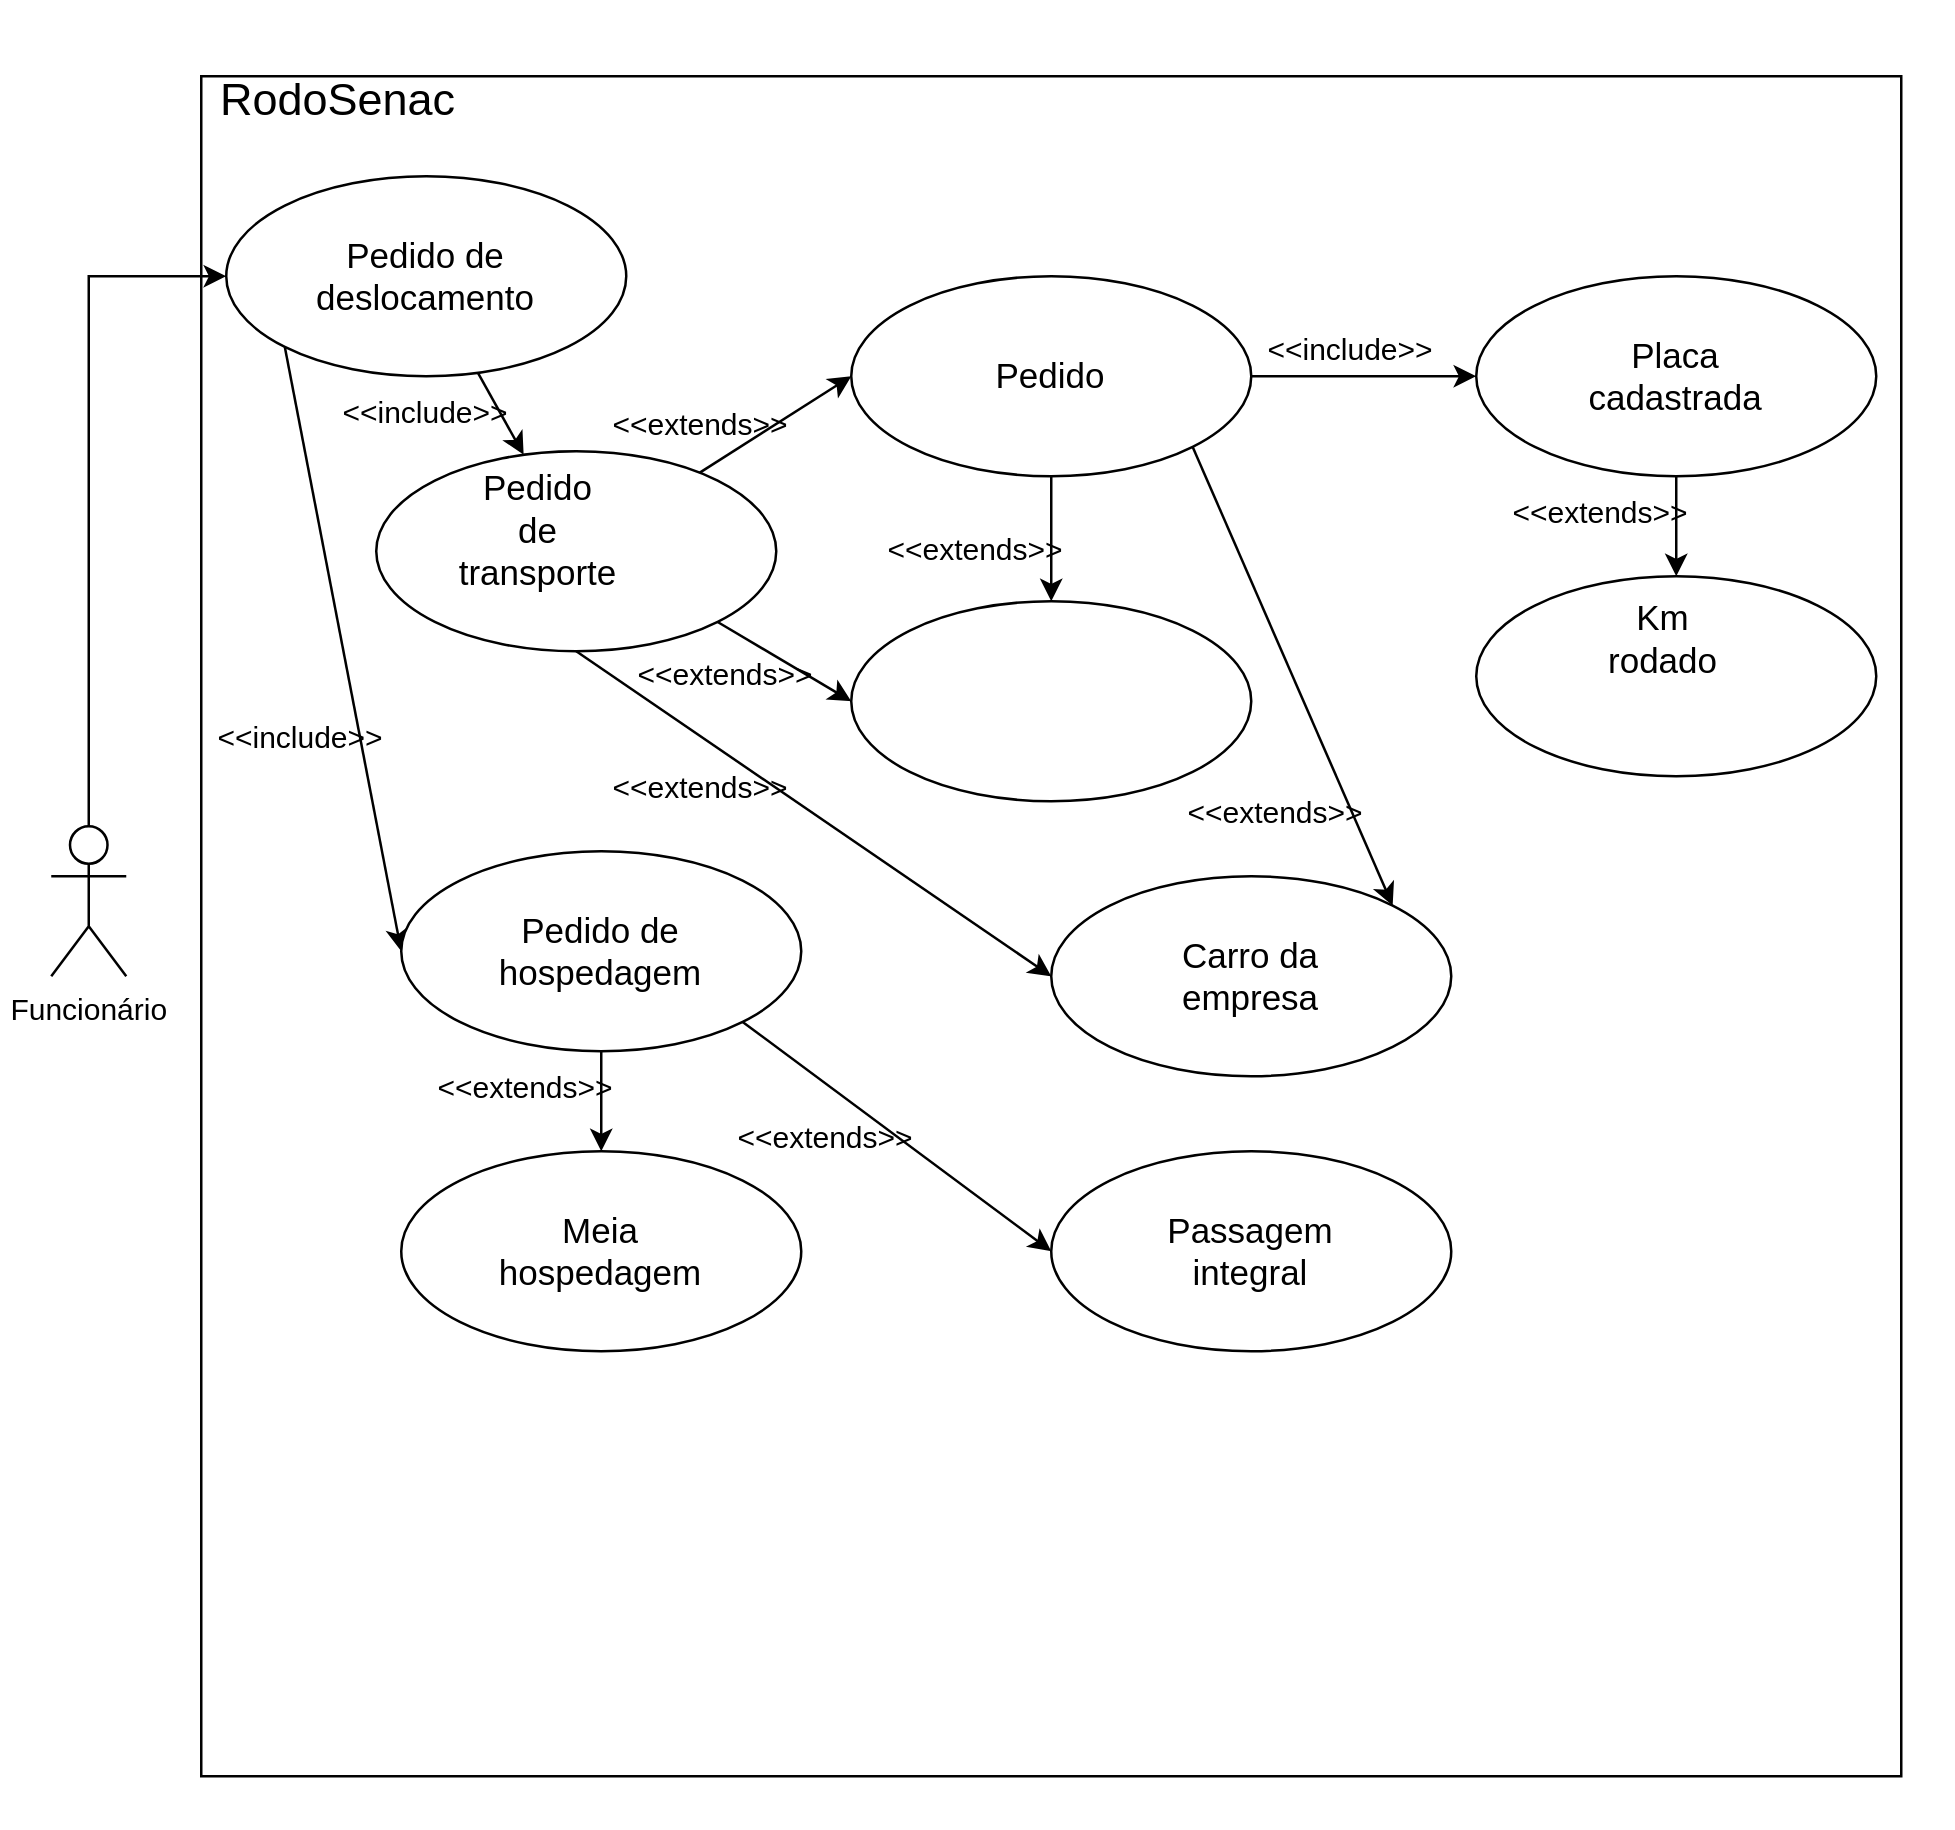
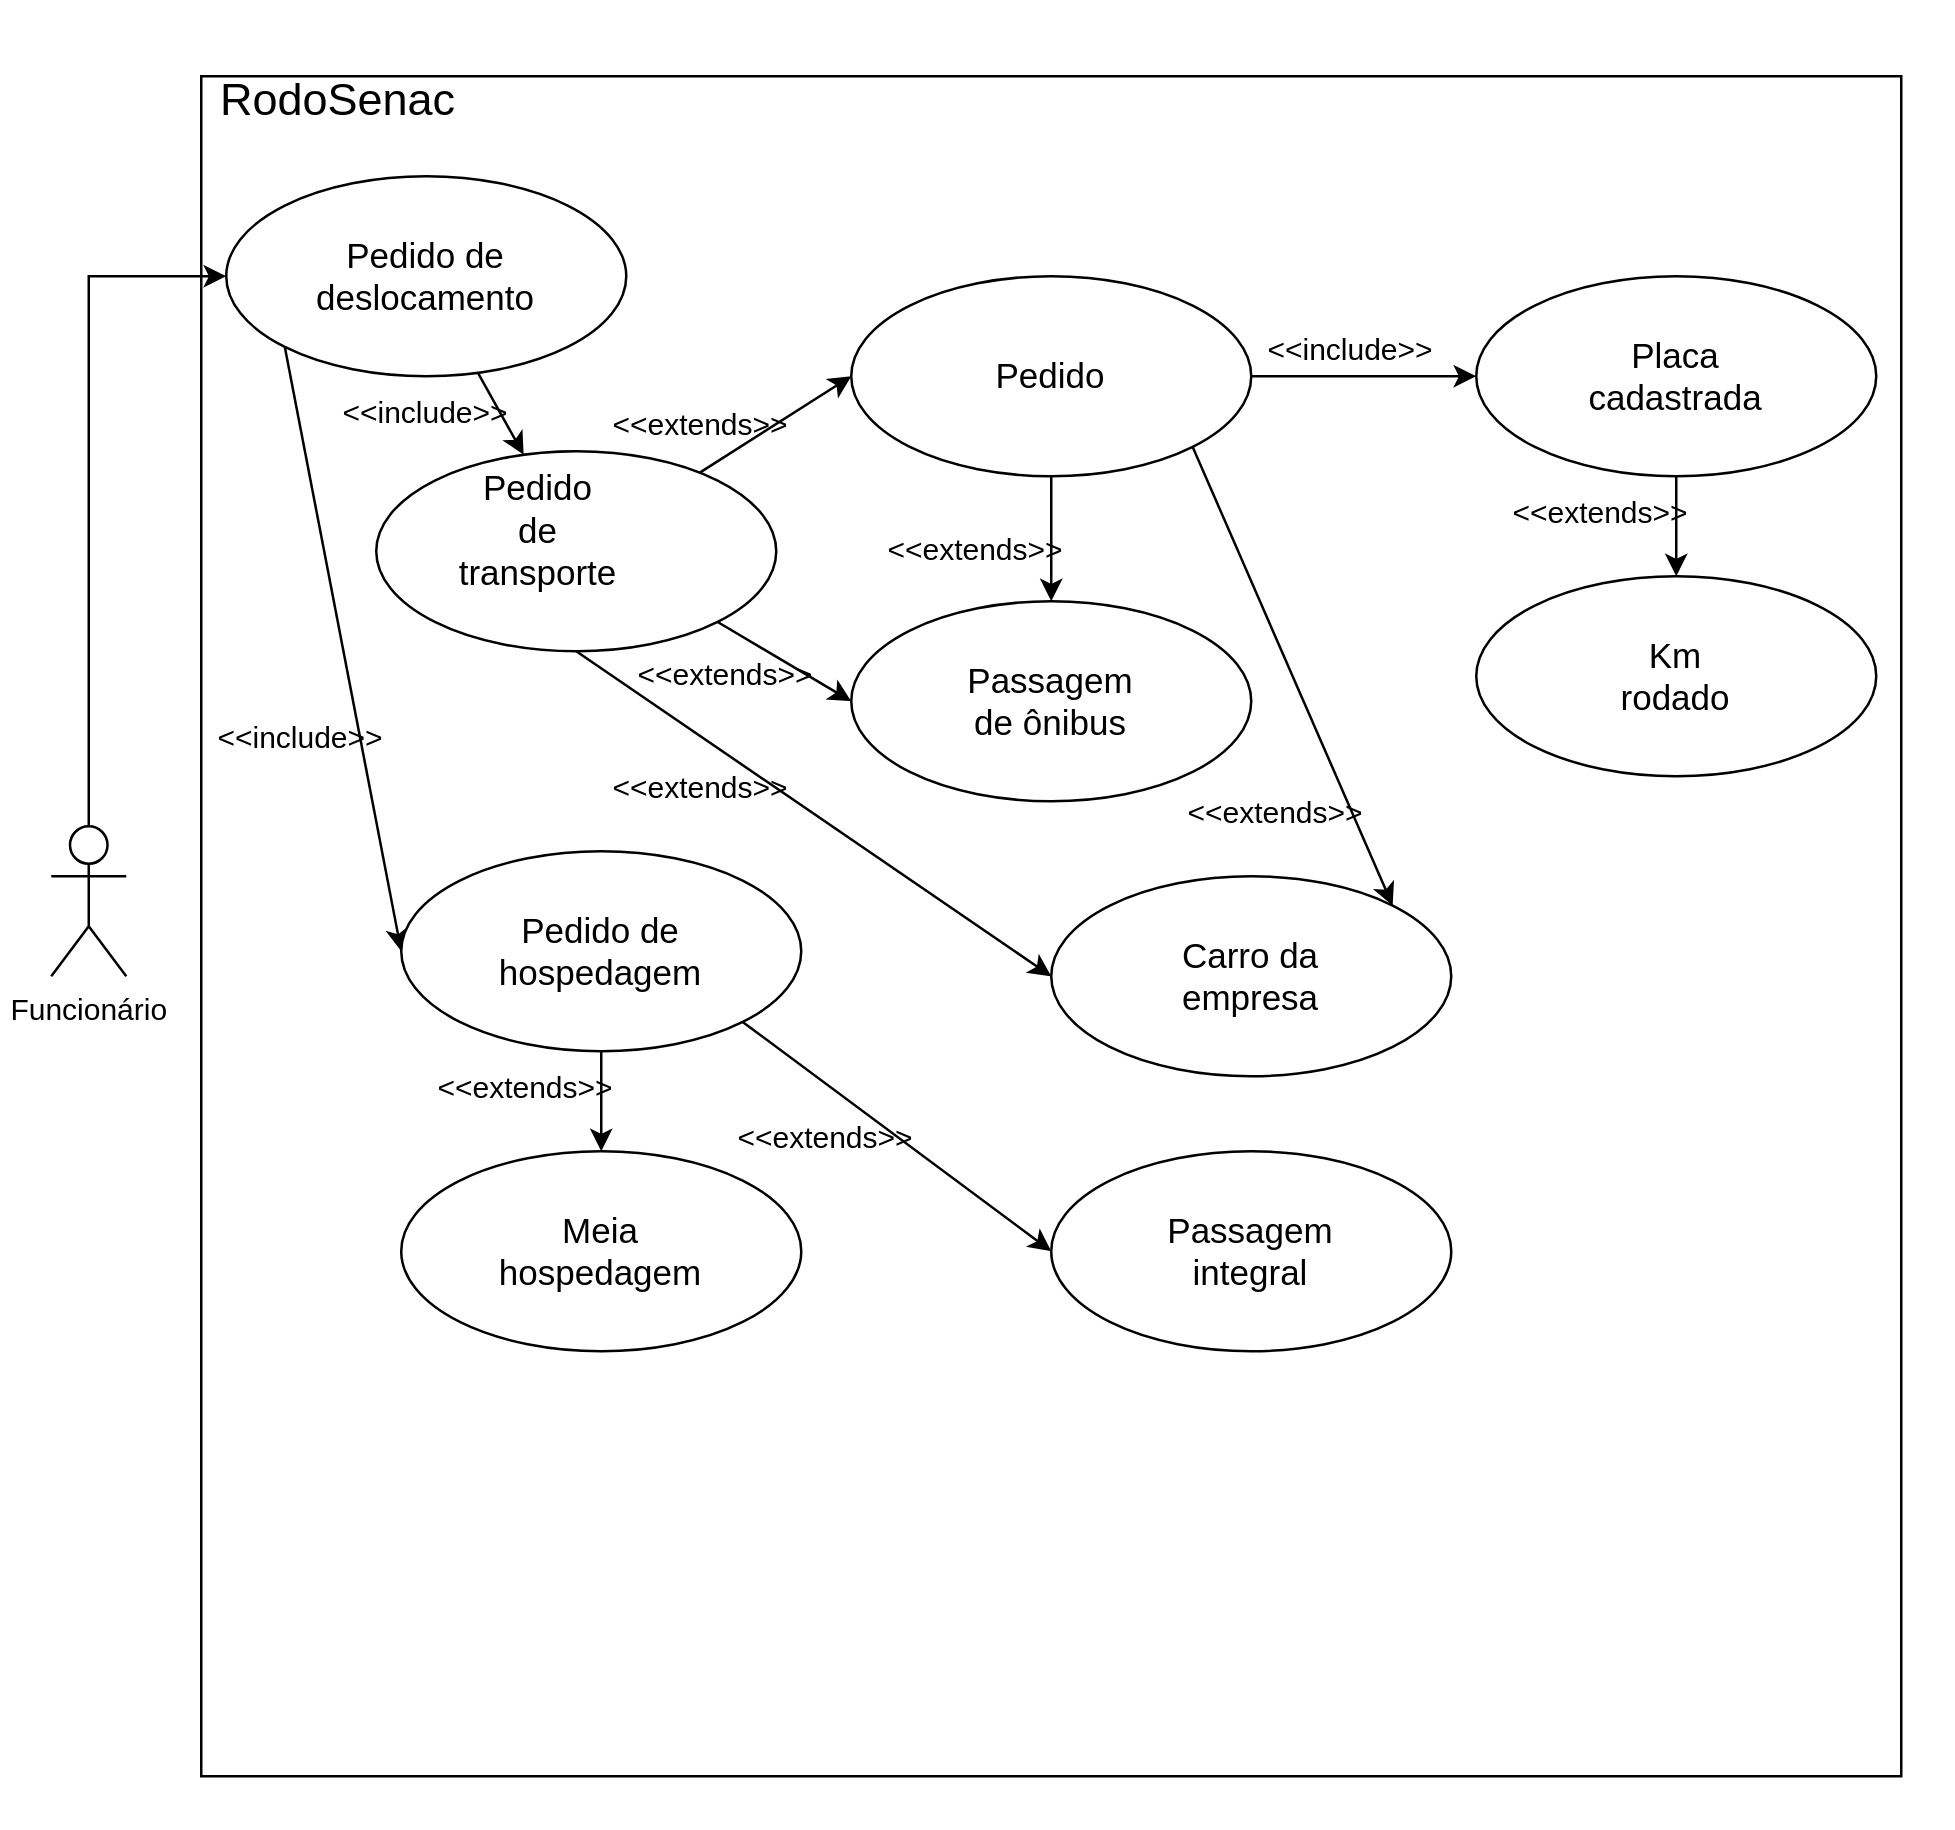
(1664, 639) -> (1676, 676)
none -> (1051, 701)
